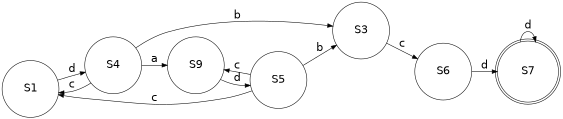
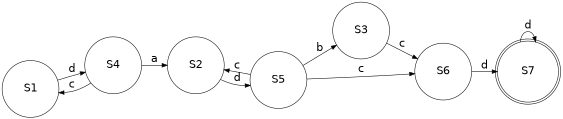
(229, 22) -> none
(196, 65) -> (196, 65)
(158, 104) -> (358, 77)
